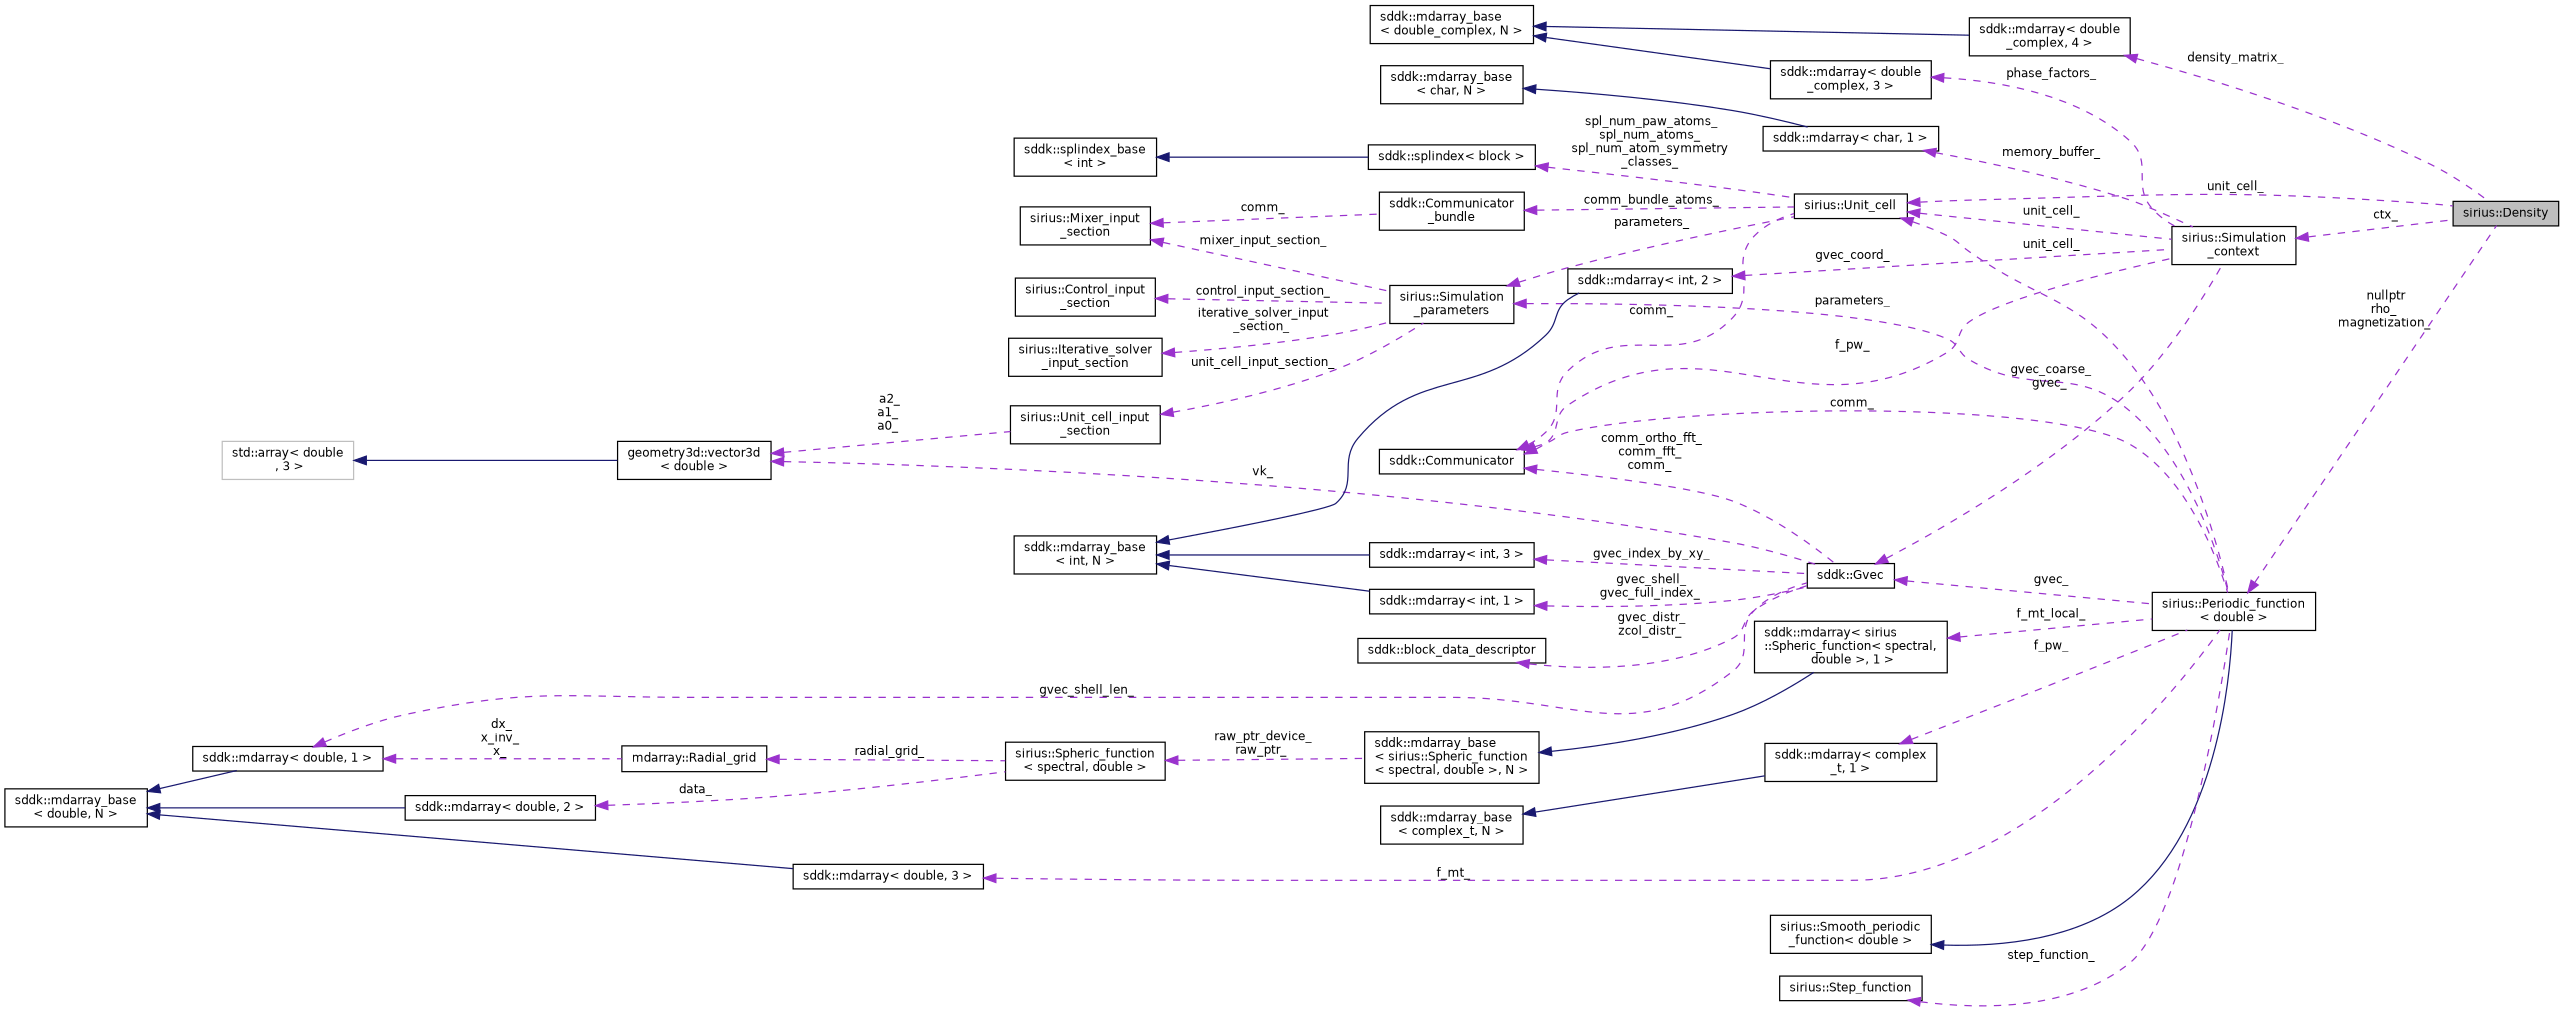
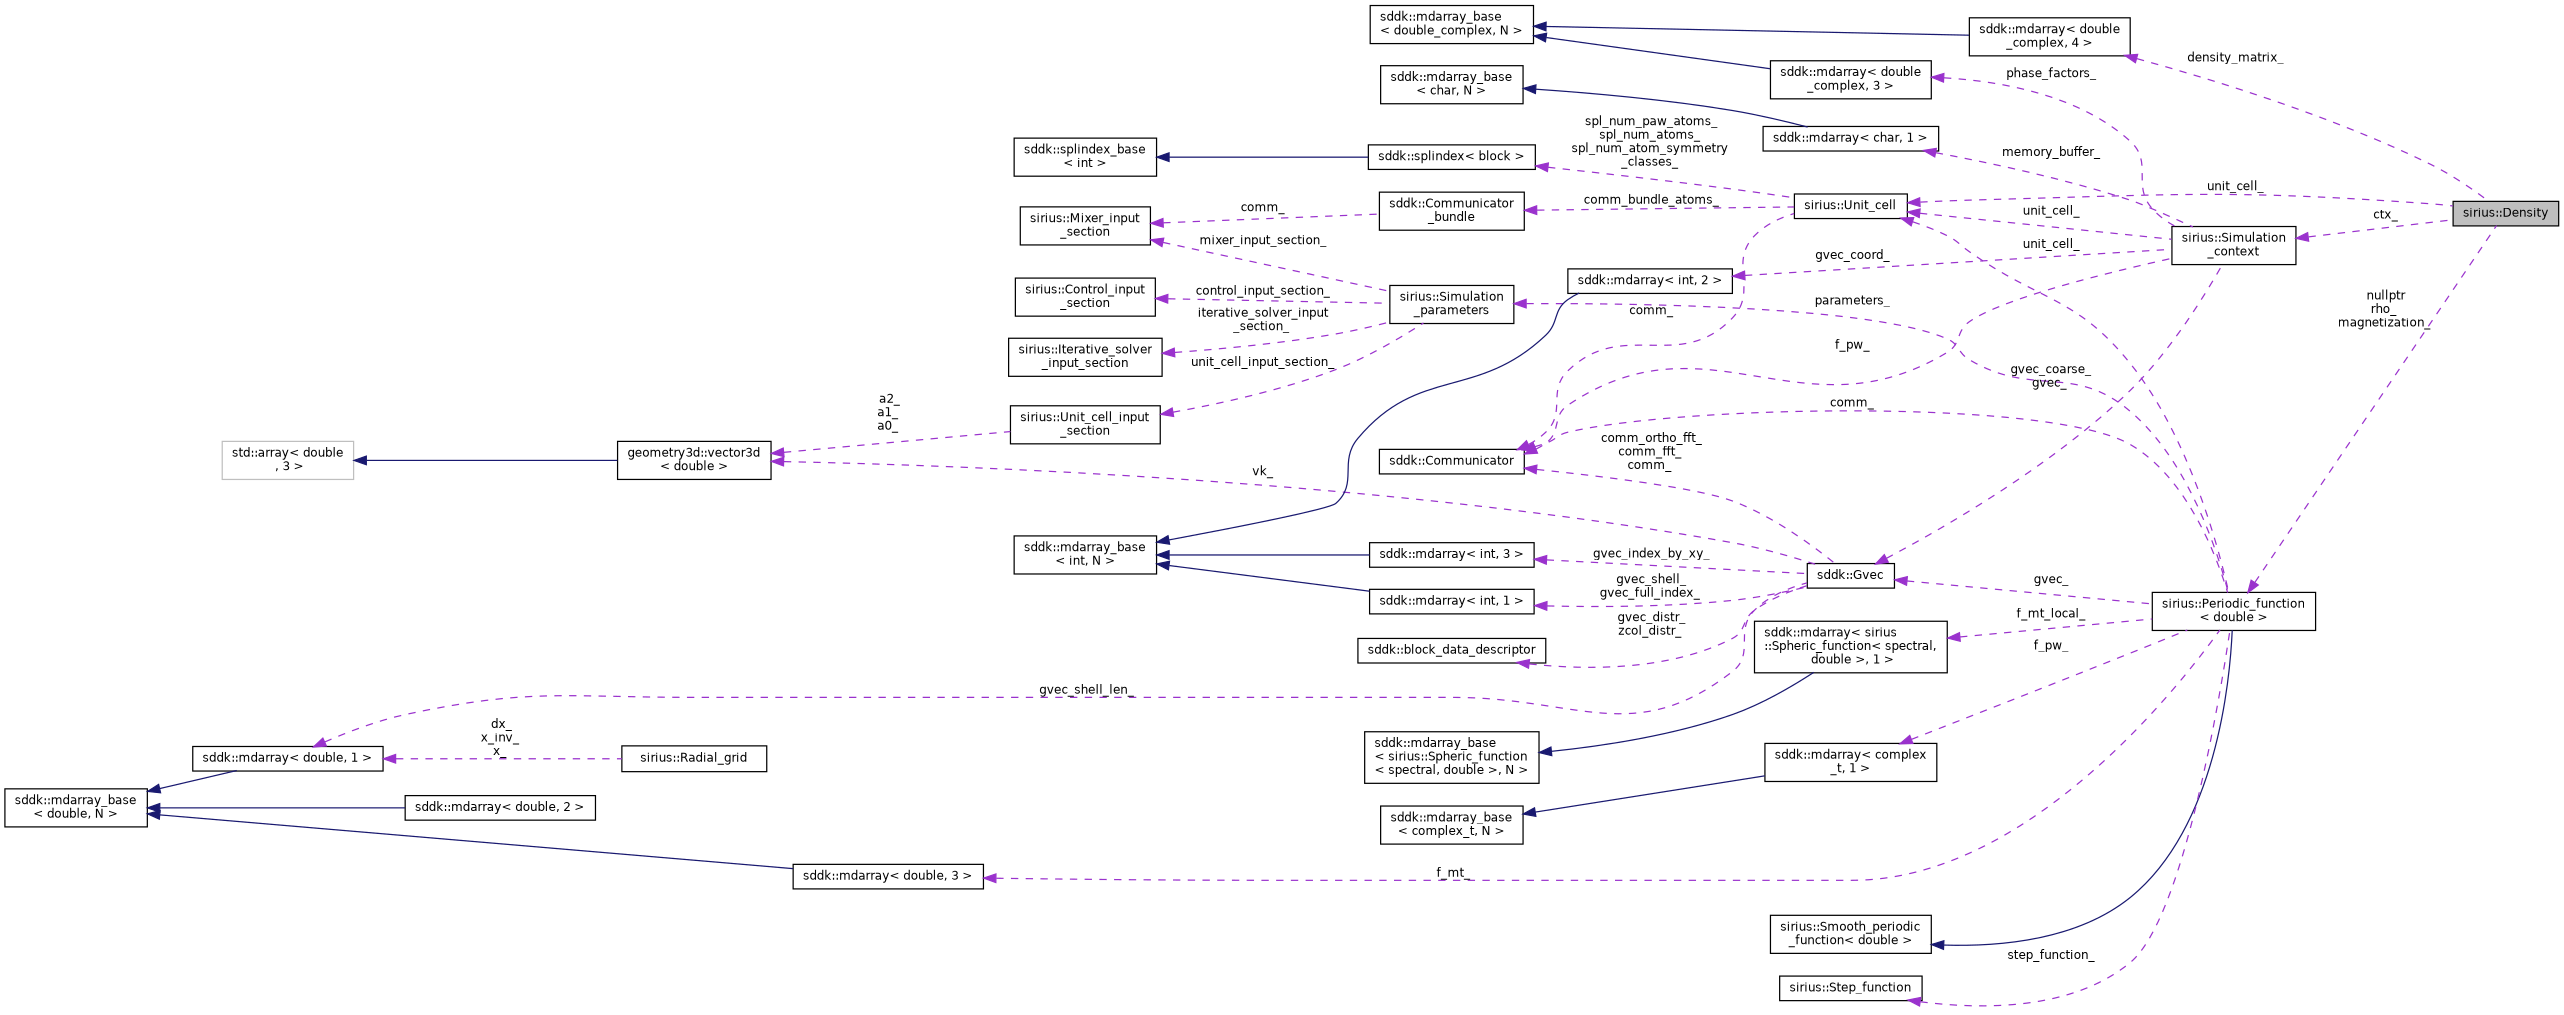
(1656, 246) -> none
(694, 759) -> (694, 759)
(1085, 761) -> none
